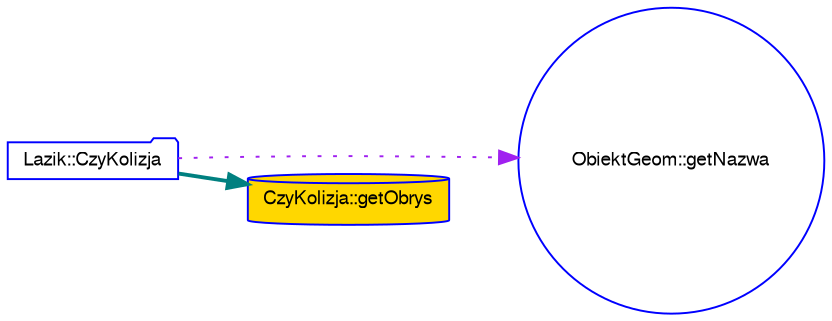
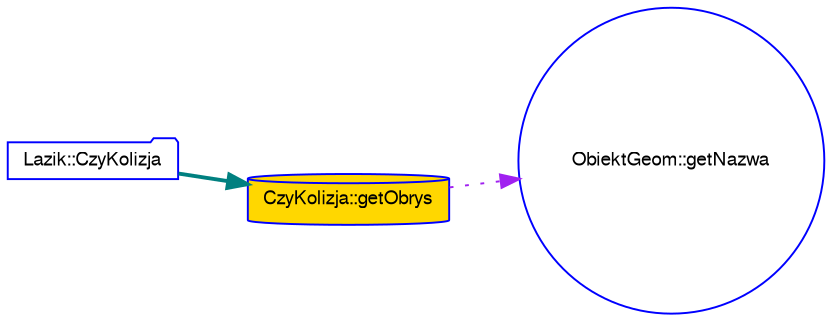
(338, 156) -> (475, 184)
